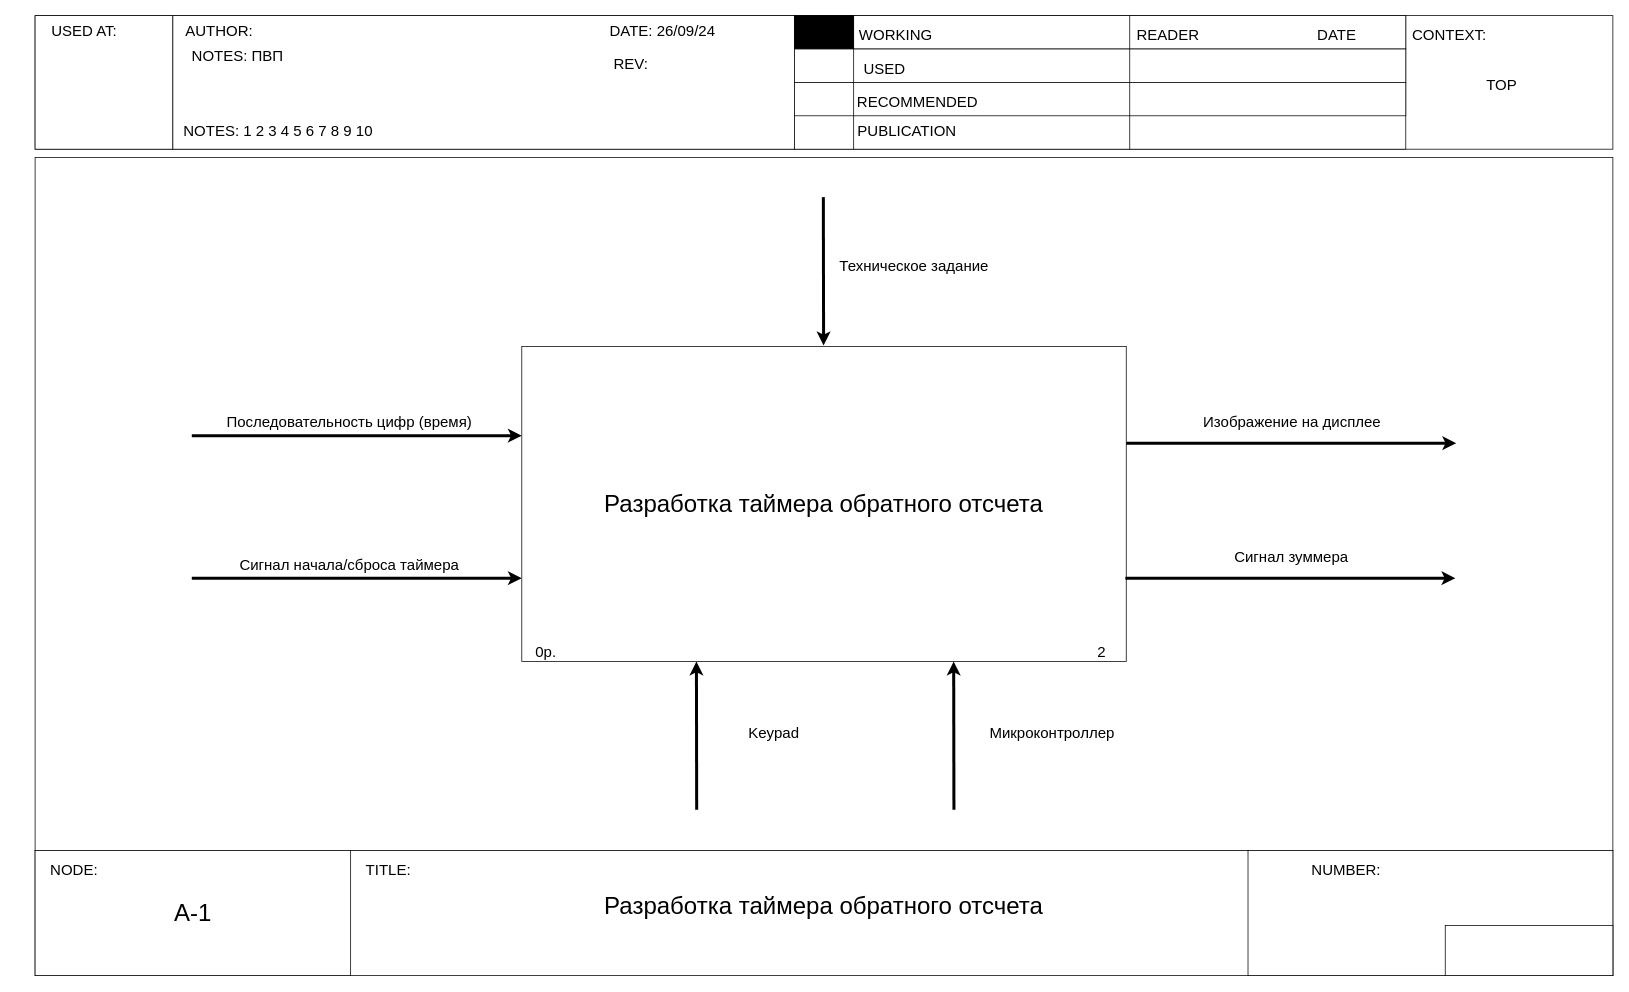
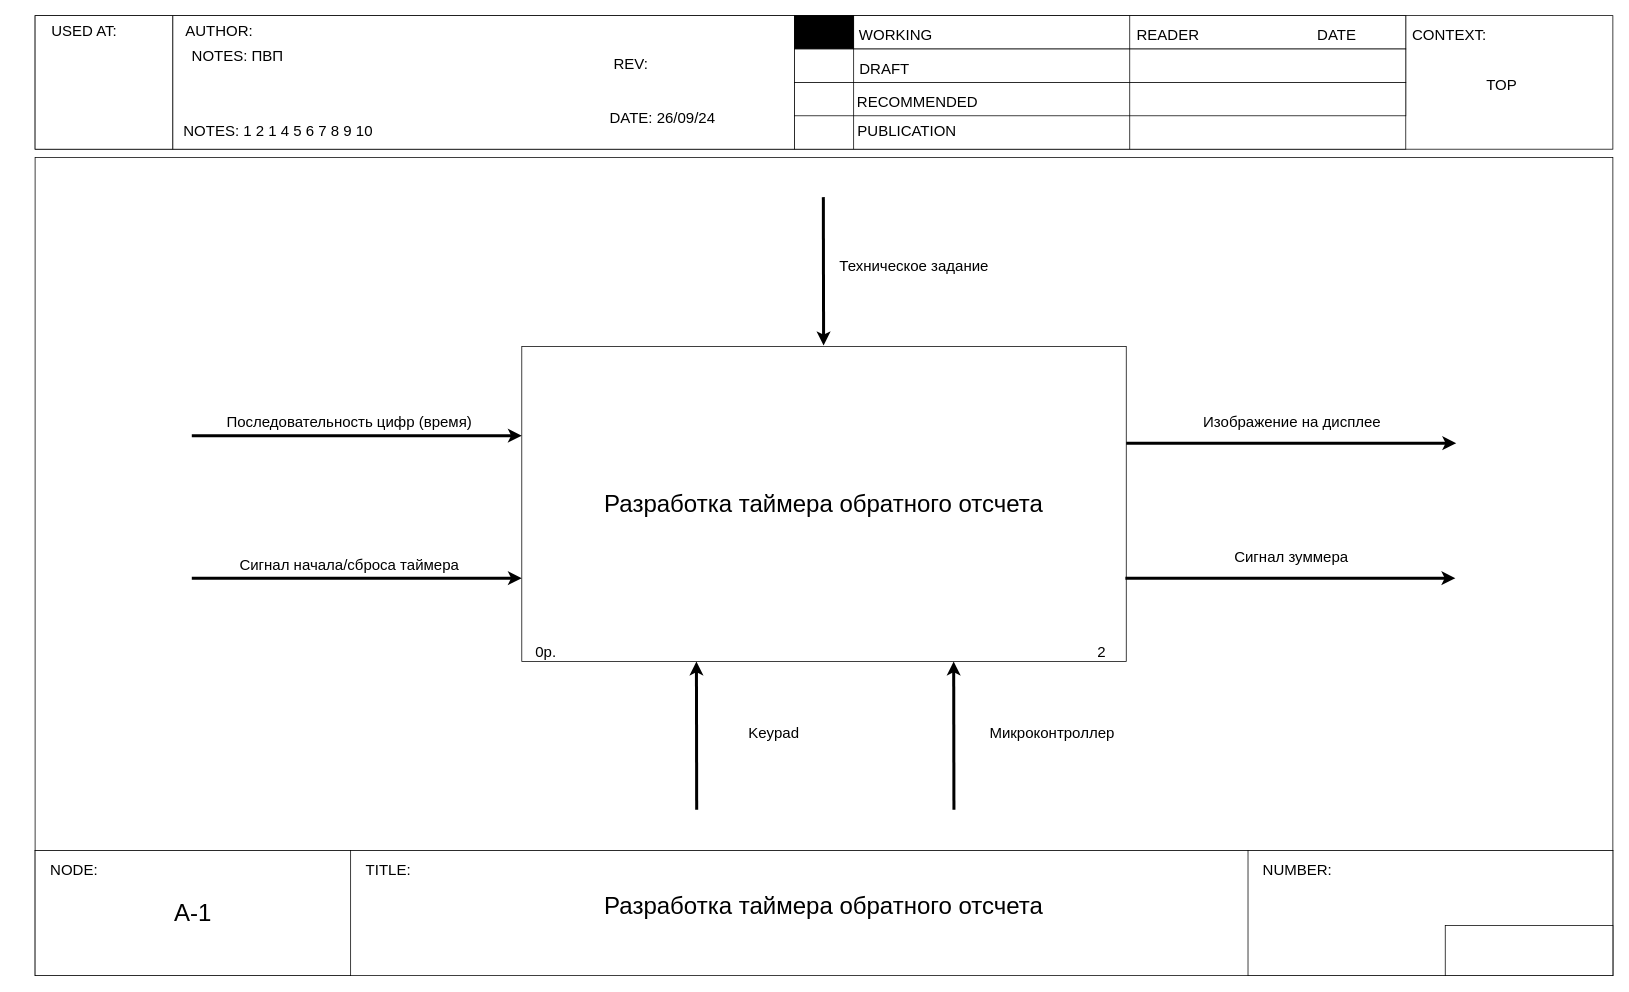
(663, 28) -> (663, 114)
(885, 66) -> (885, 66)
(278, 128) -> (278, 128)
(1346, 867) -> (1297, 867)
